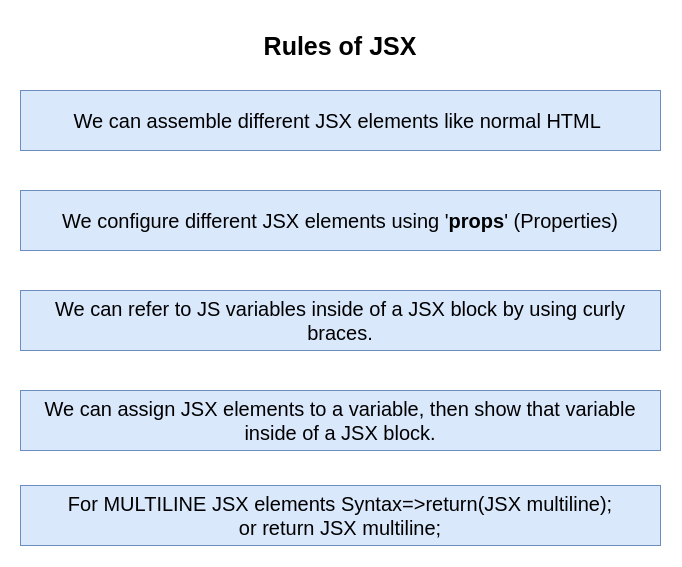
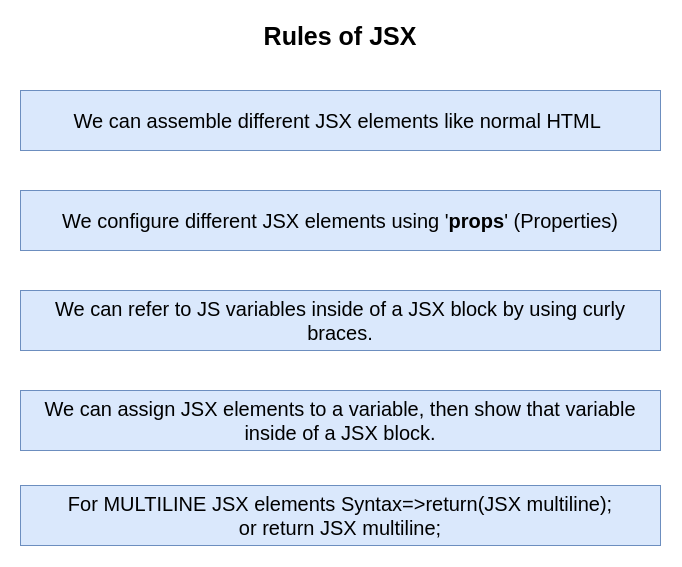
(341, 46) -> (341, 36)
